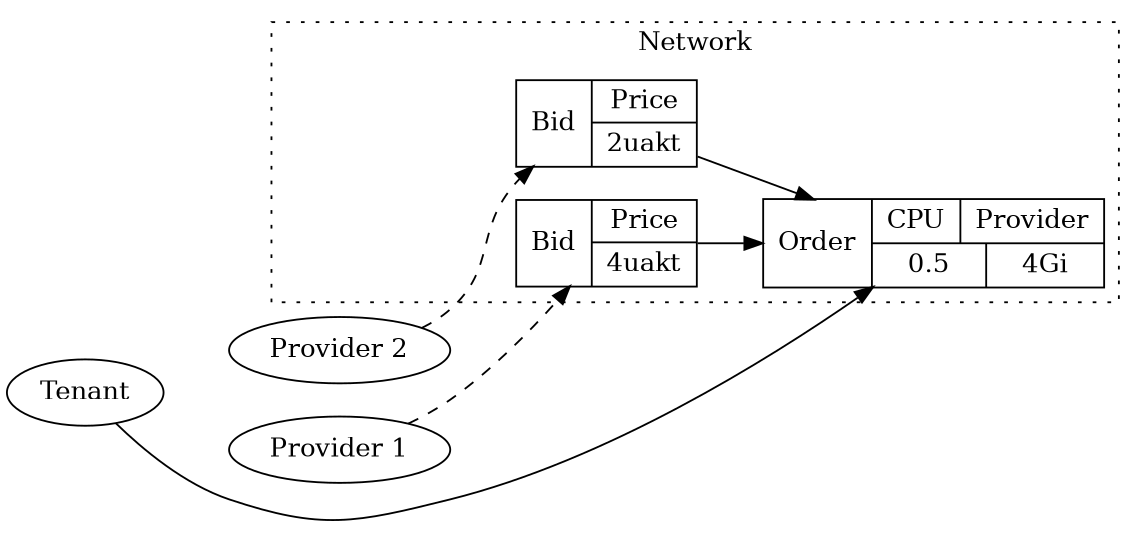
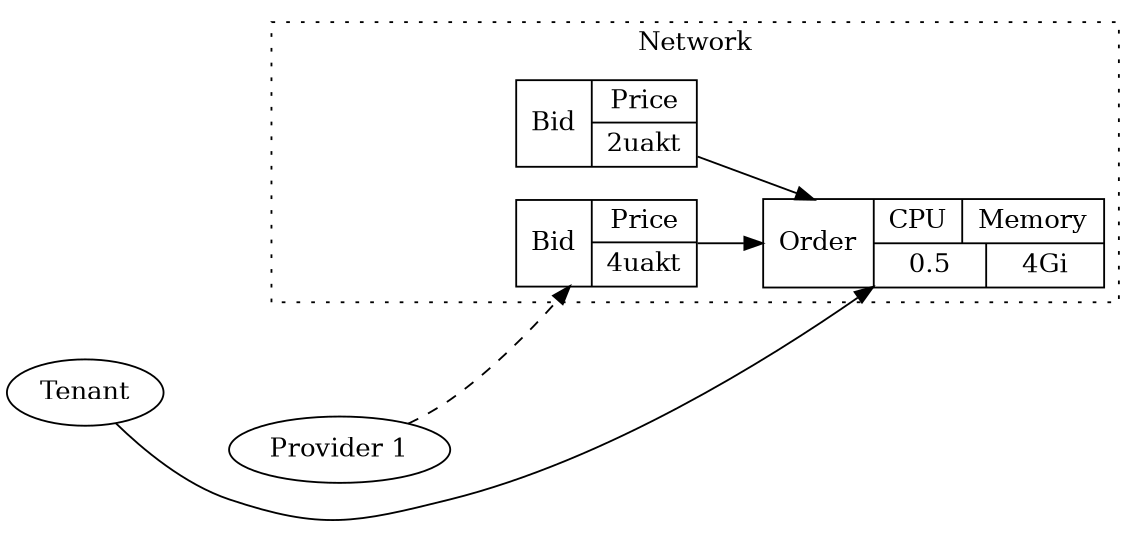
(1032, 220) -> (1033, 220)
(340, 350) -> none
